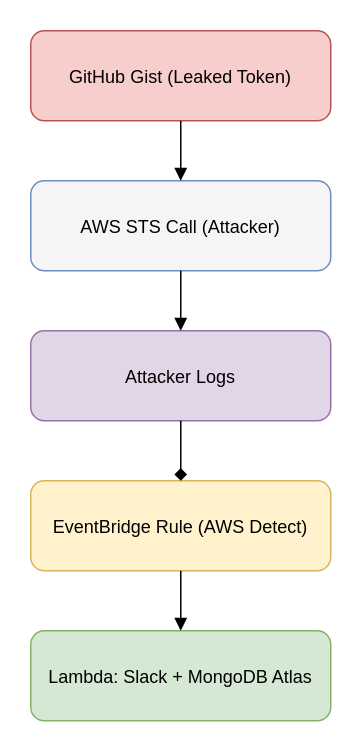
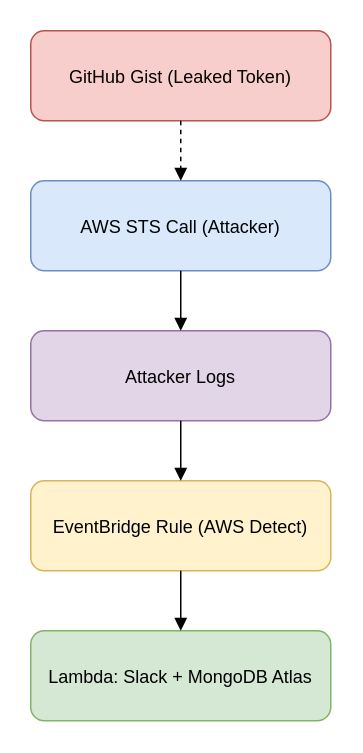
(181, 144) -> (181, 144)
(181, 226) -> (181, 226)
(181, 467) -> (181, 467)
